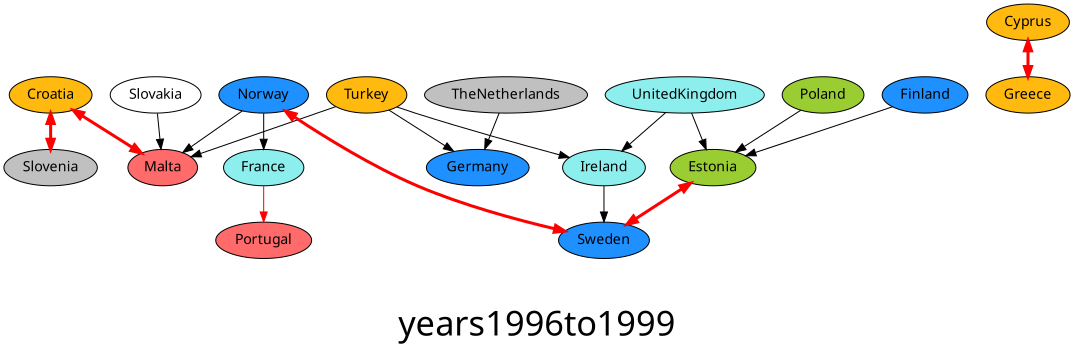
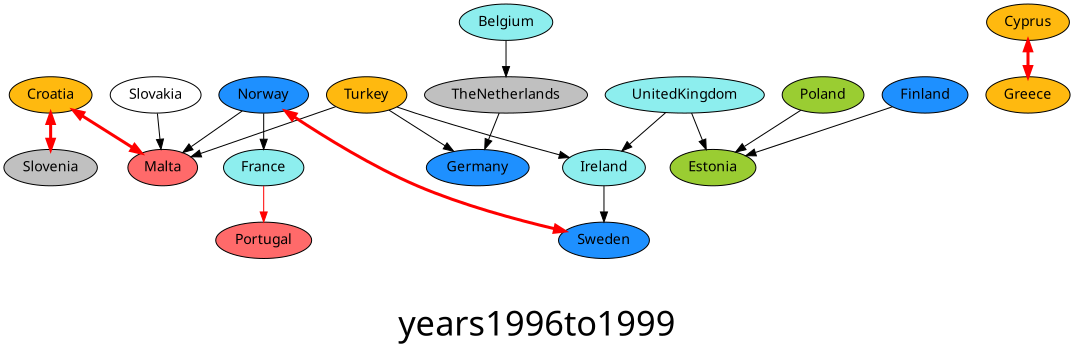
none -> (506, 22)
(659, 204) -> none
